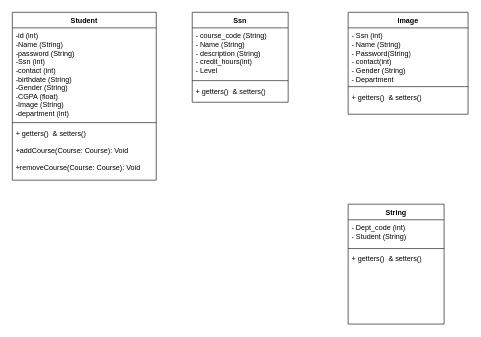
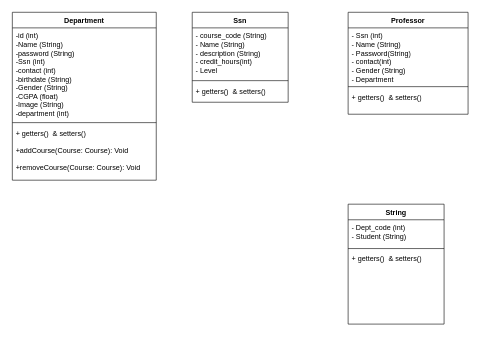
(84, 21) -> (84, 21)
(408, 21) -> (408, 21)
